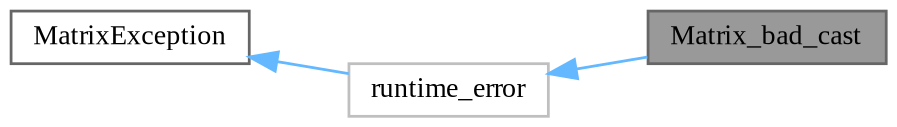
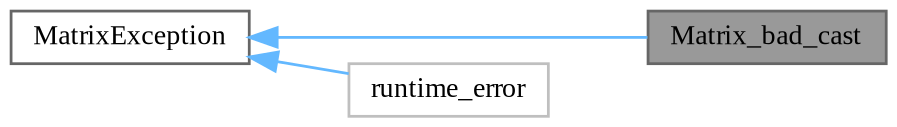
(612, 63) -> (463, 37)
